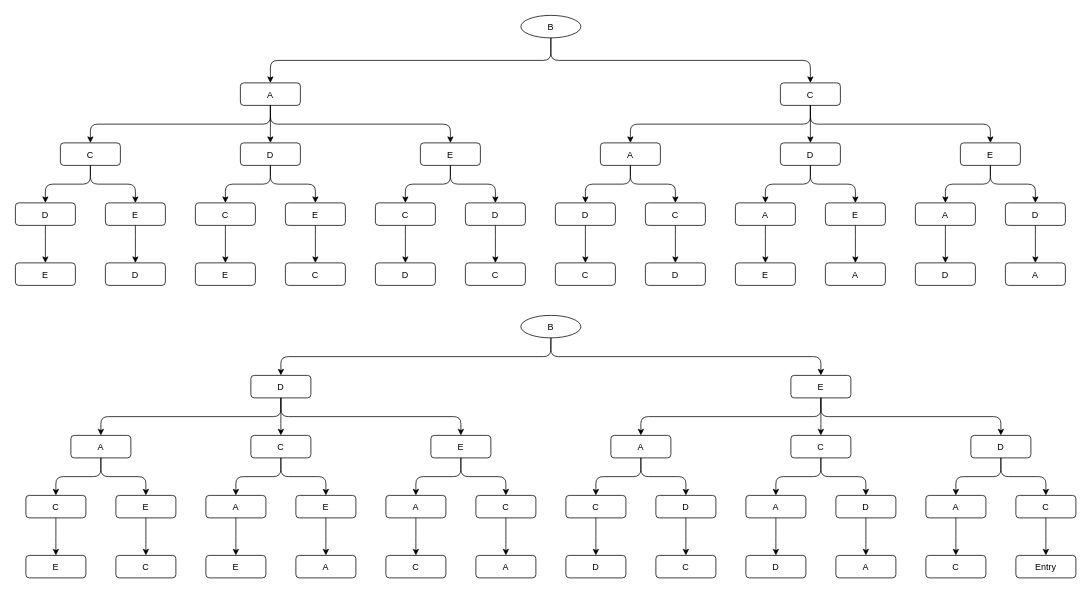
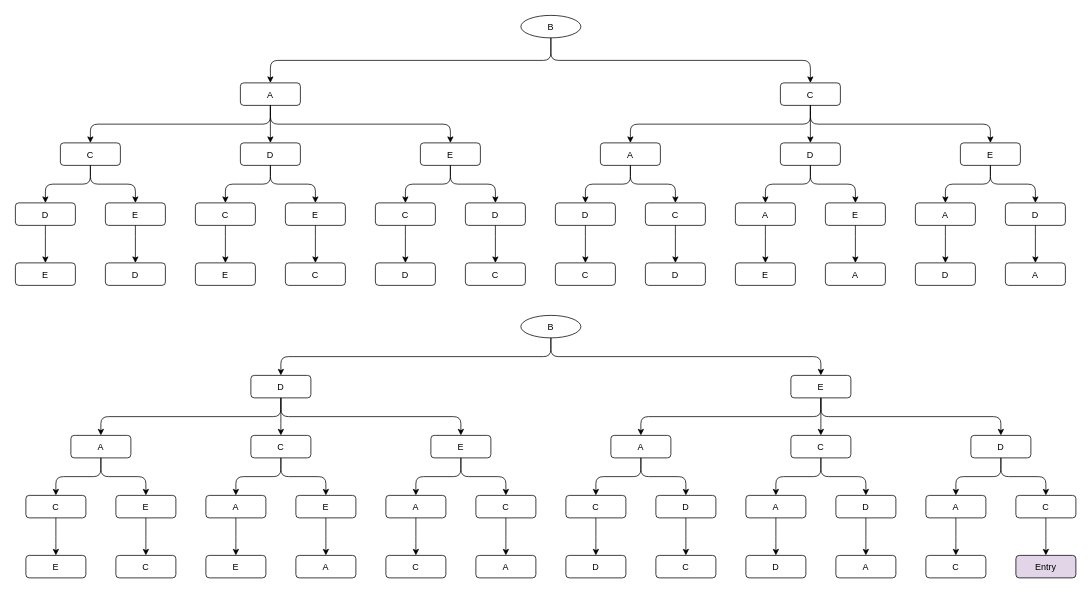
(1046, 567) -> (1046, 567)
